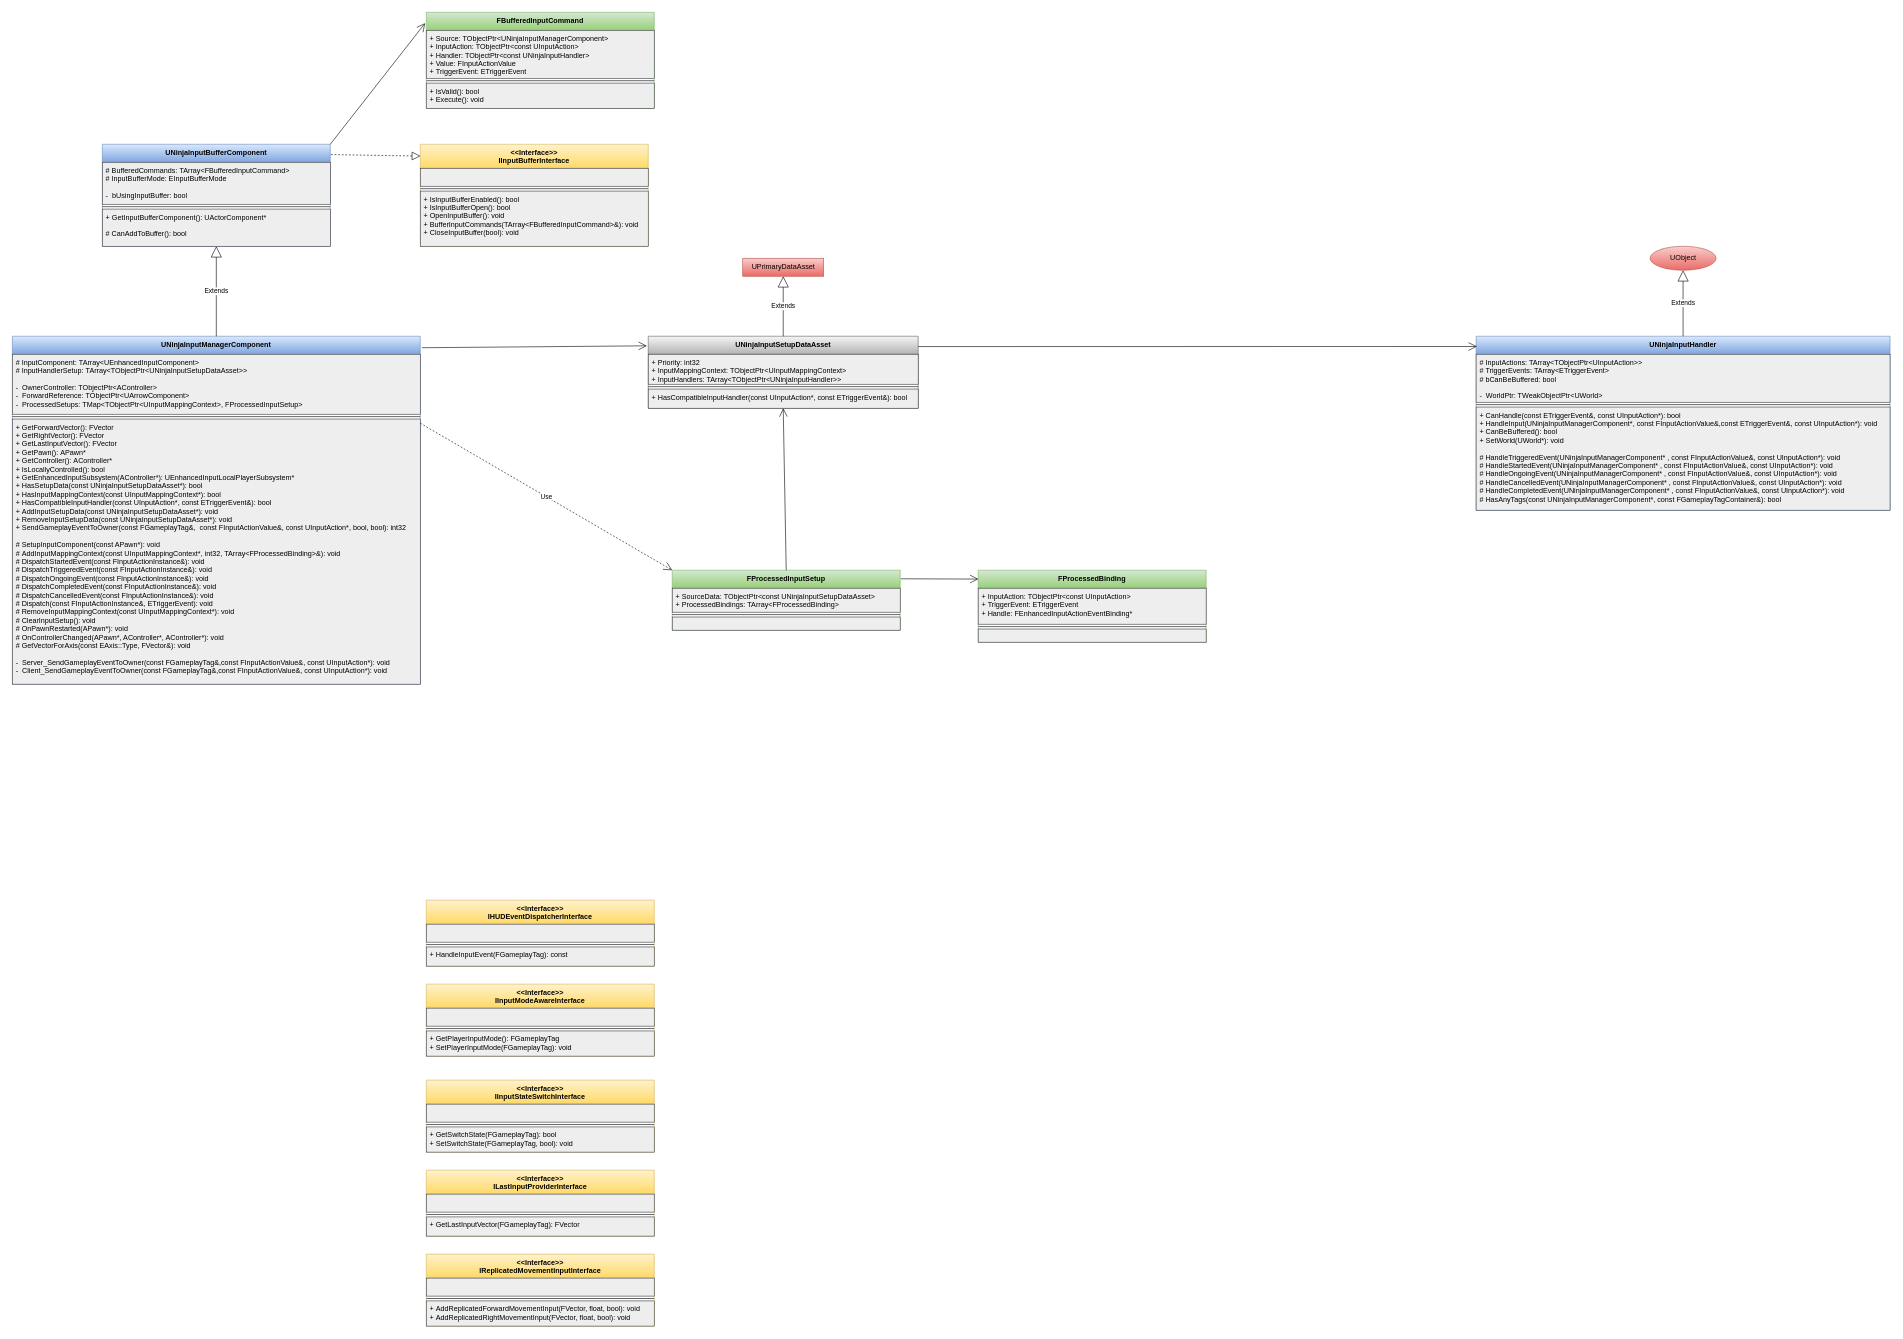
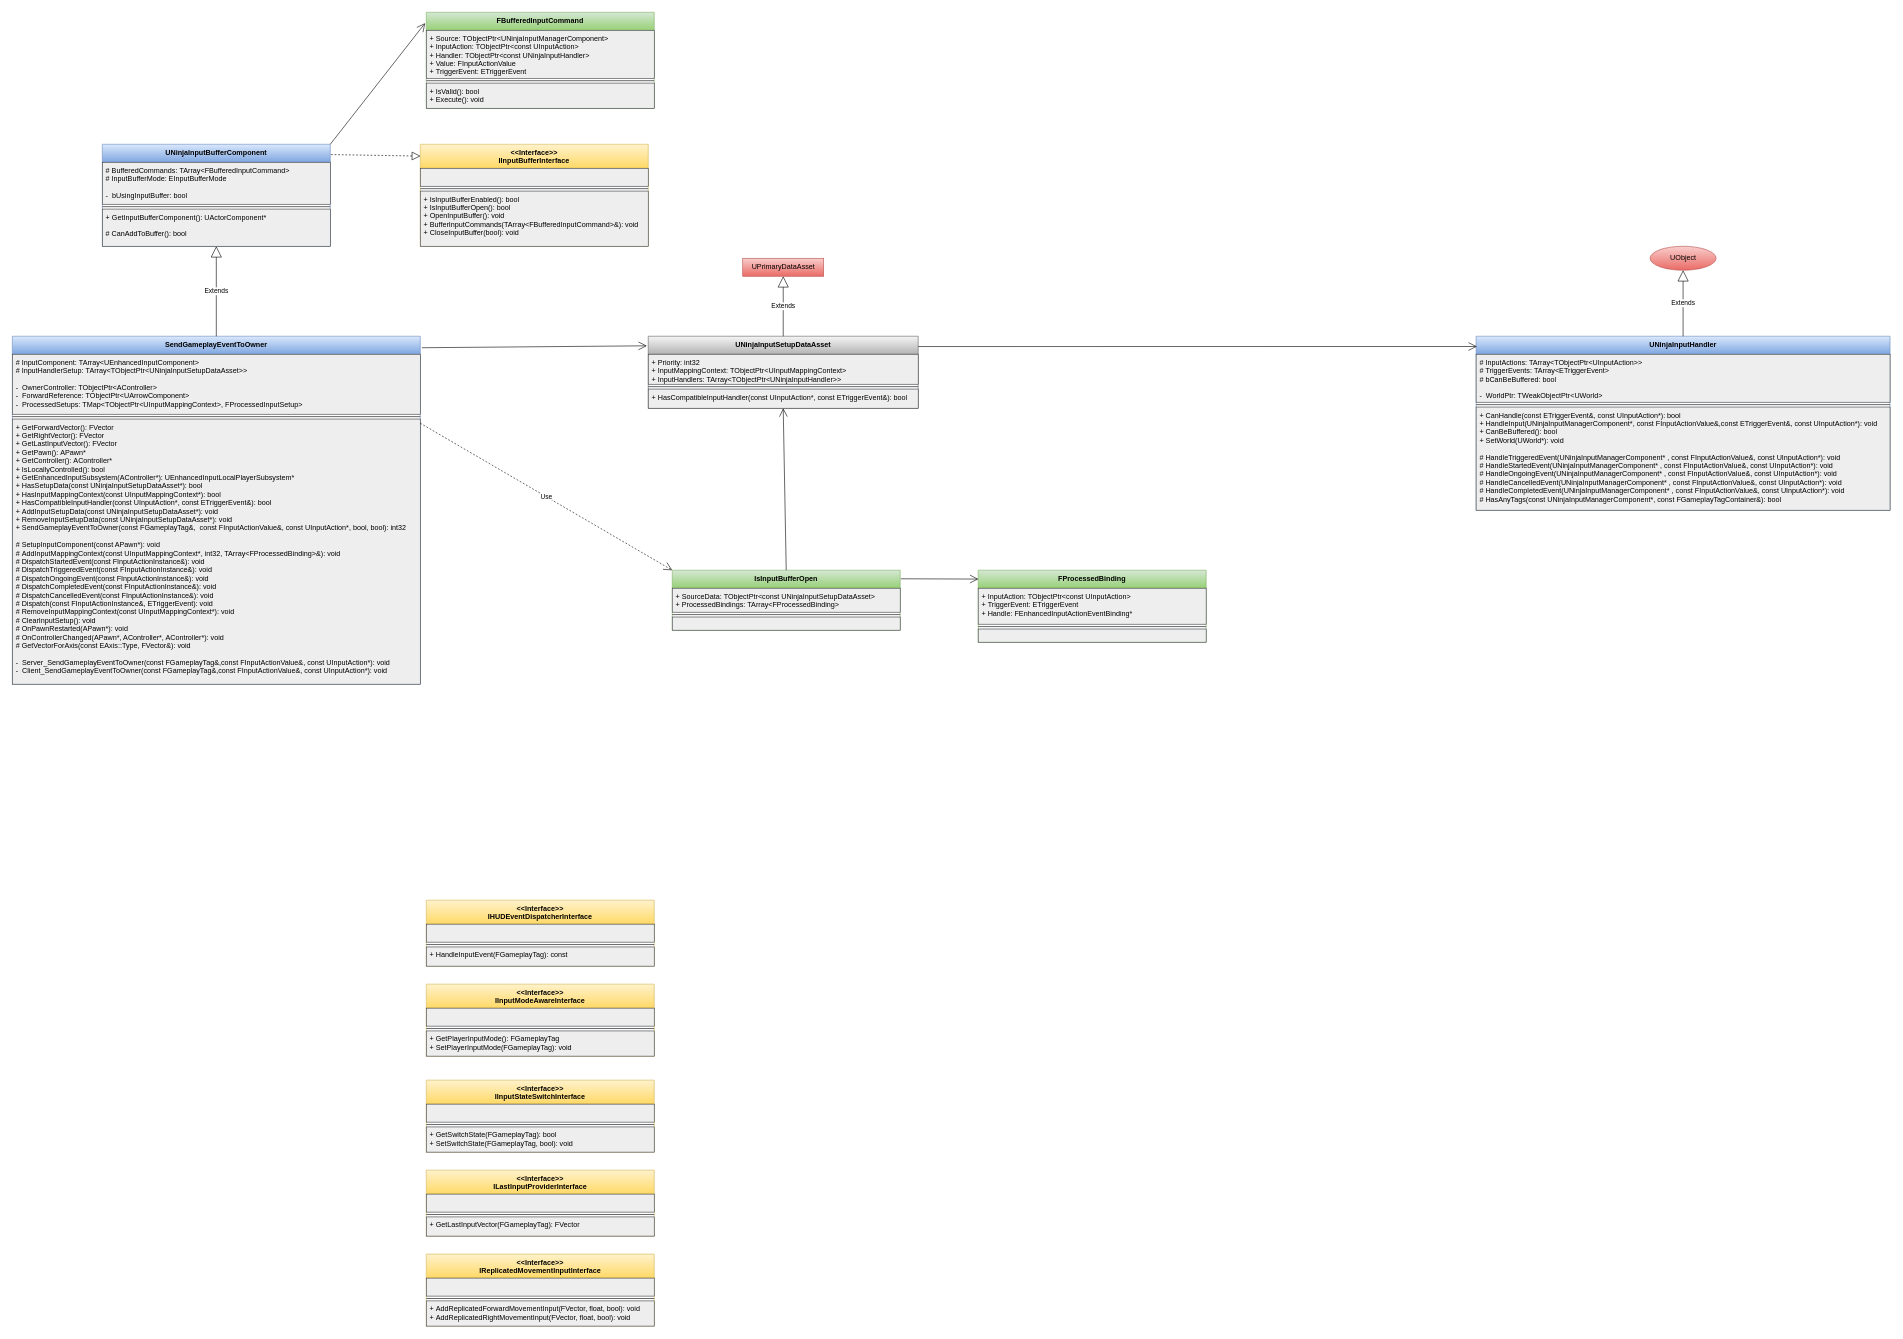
(216, 344) -> (216, 344)
(786, 578) -> (786, 578)
